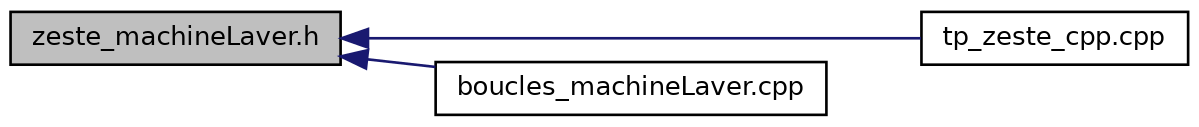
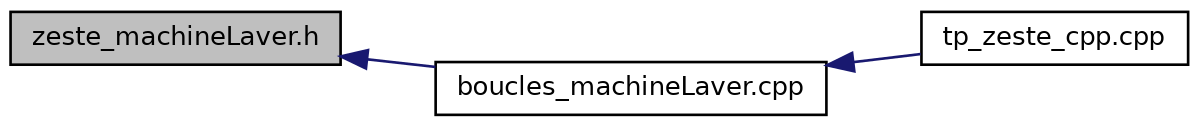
(645, 38) -> (887, 58)
